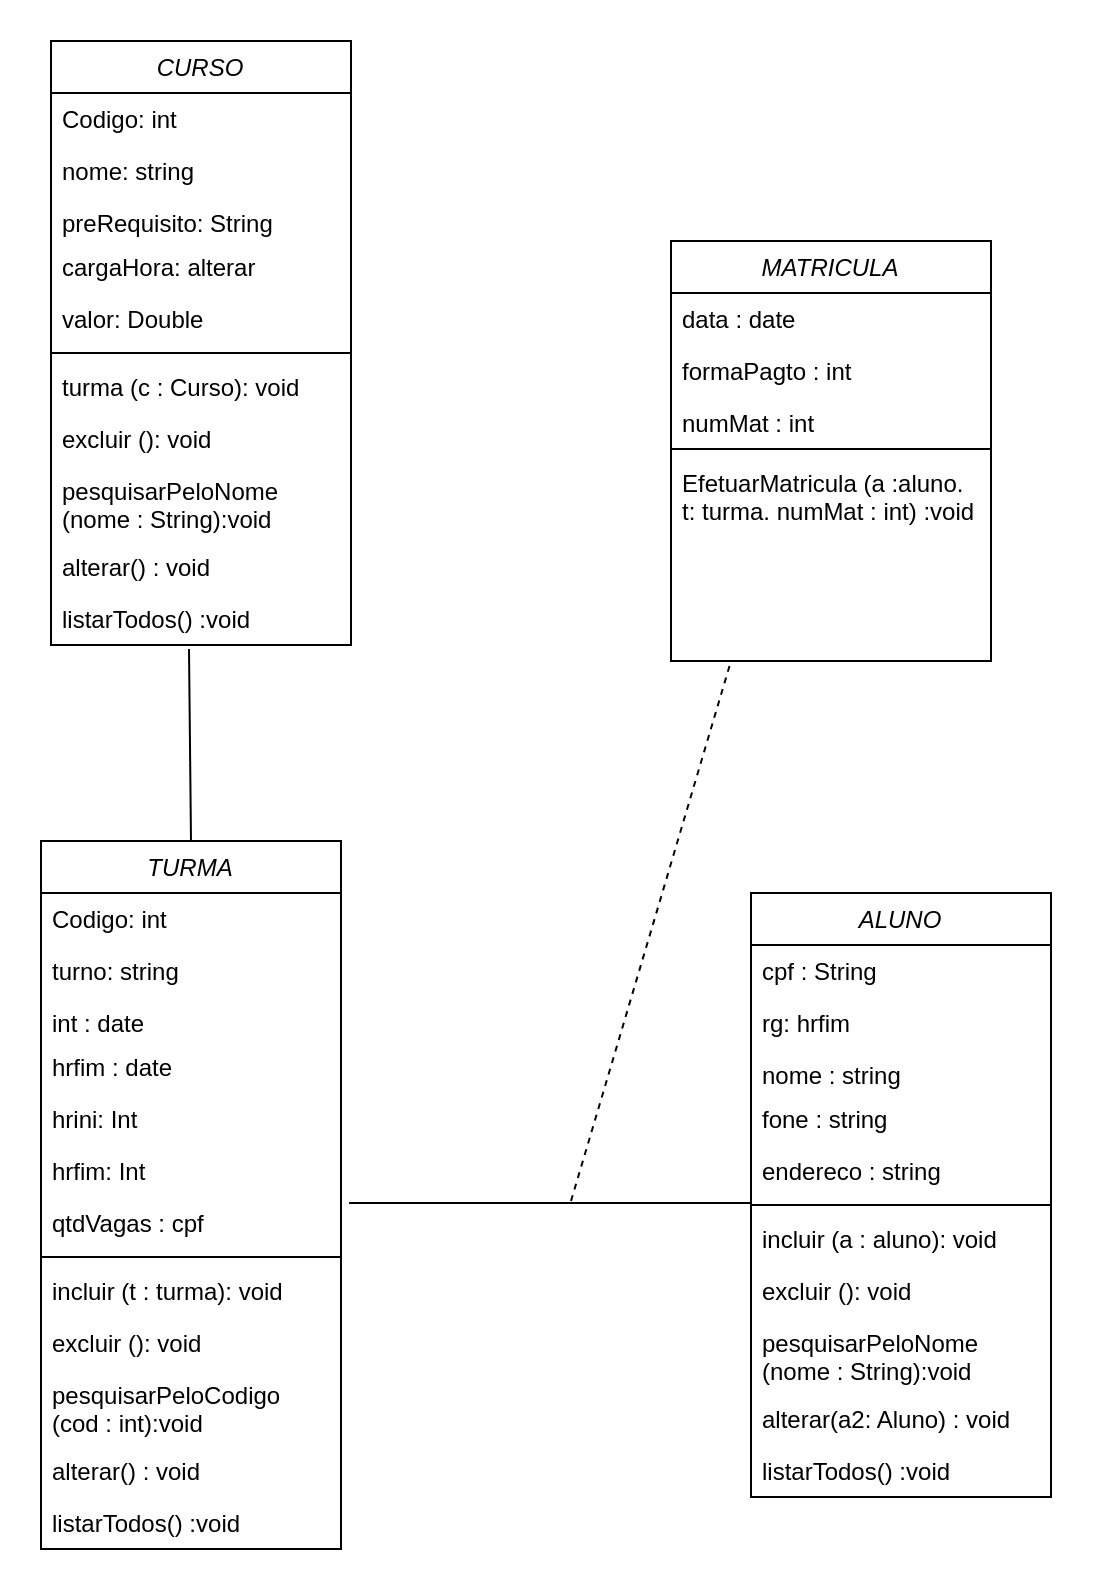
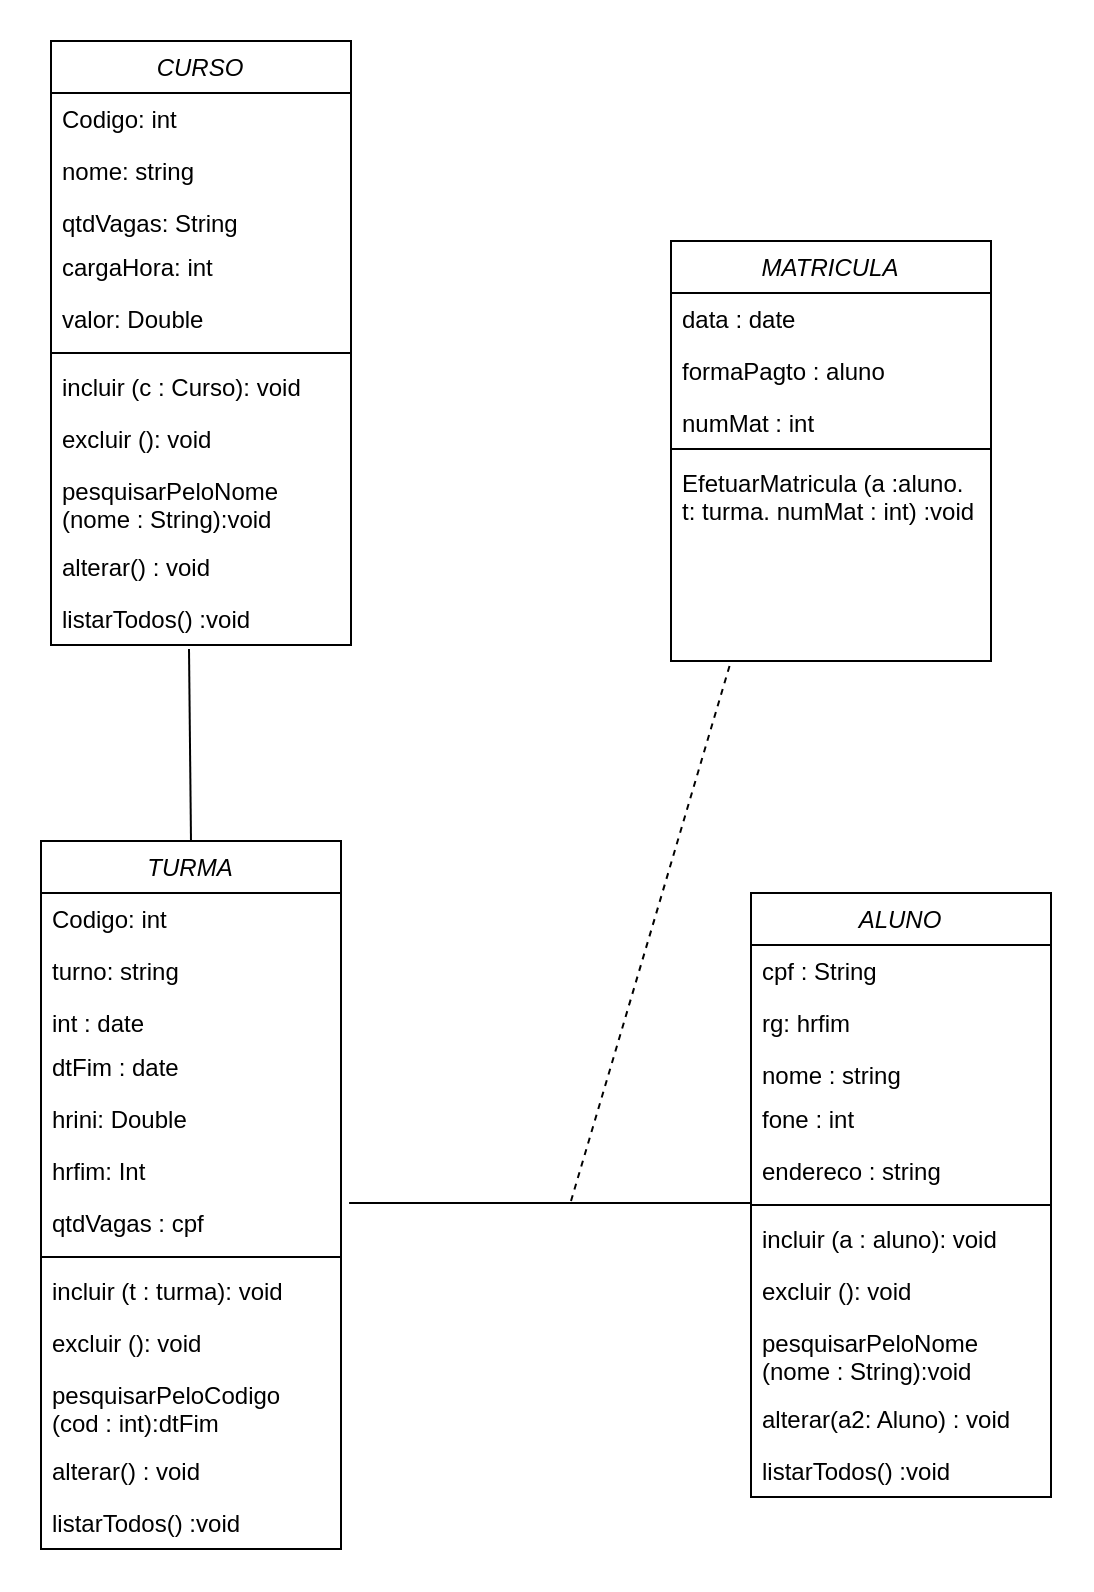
(181, 224) -> (160, 224)
(174, 268) -> (147, 268)
(777, 372) -> (790, 372)
(195, 388) -> (199, 388)
(120, 1068) -> (120, 1068)
(107, 1120) -> (124, 1120)
(837, 1120) -> (817, 1120)
(170, 1396) -> (170, 1396)
